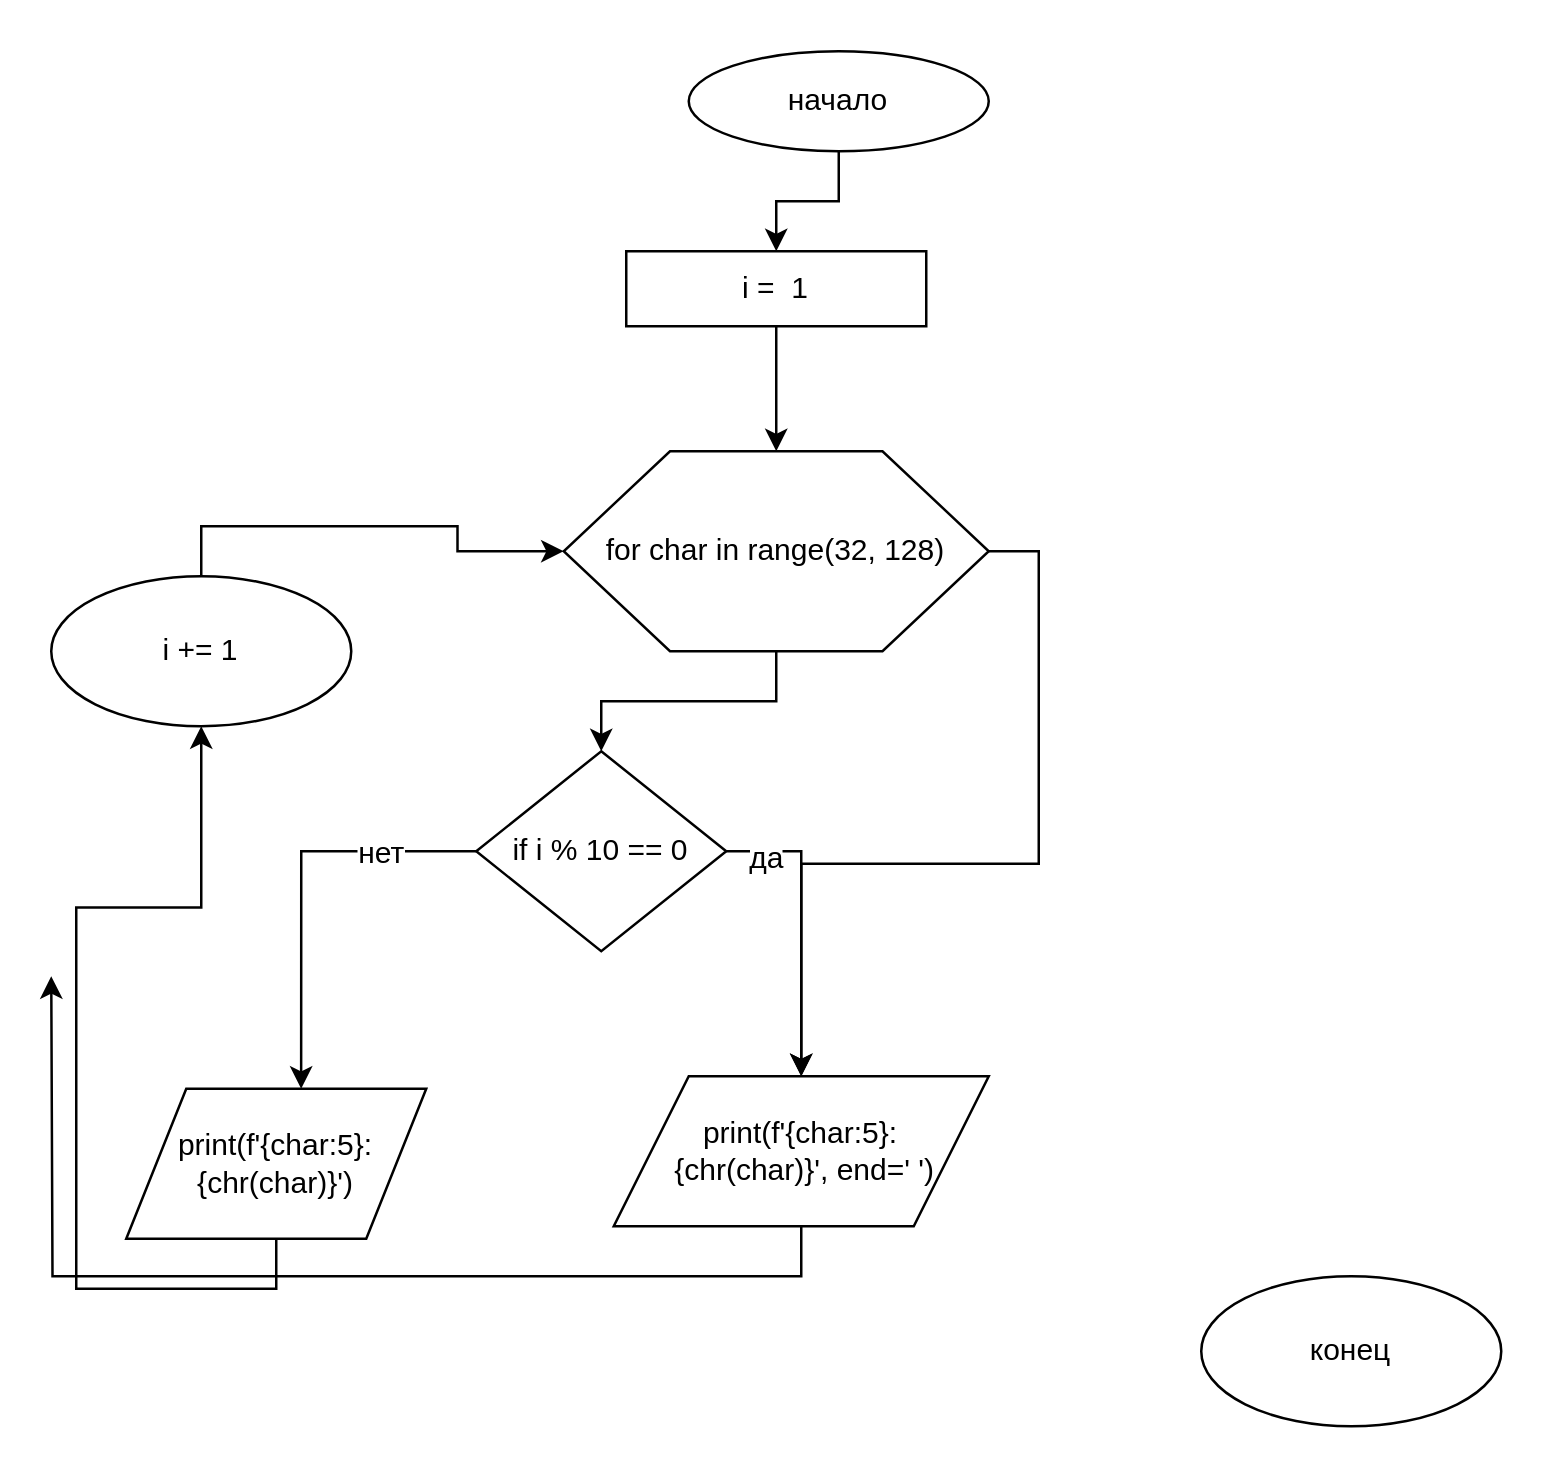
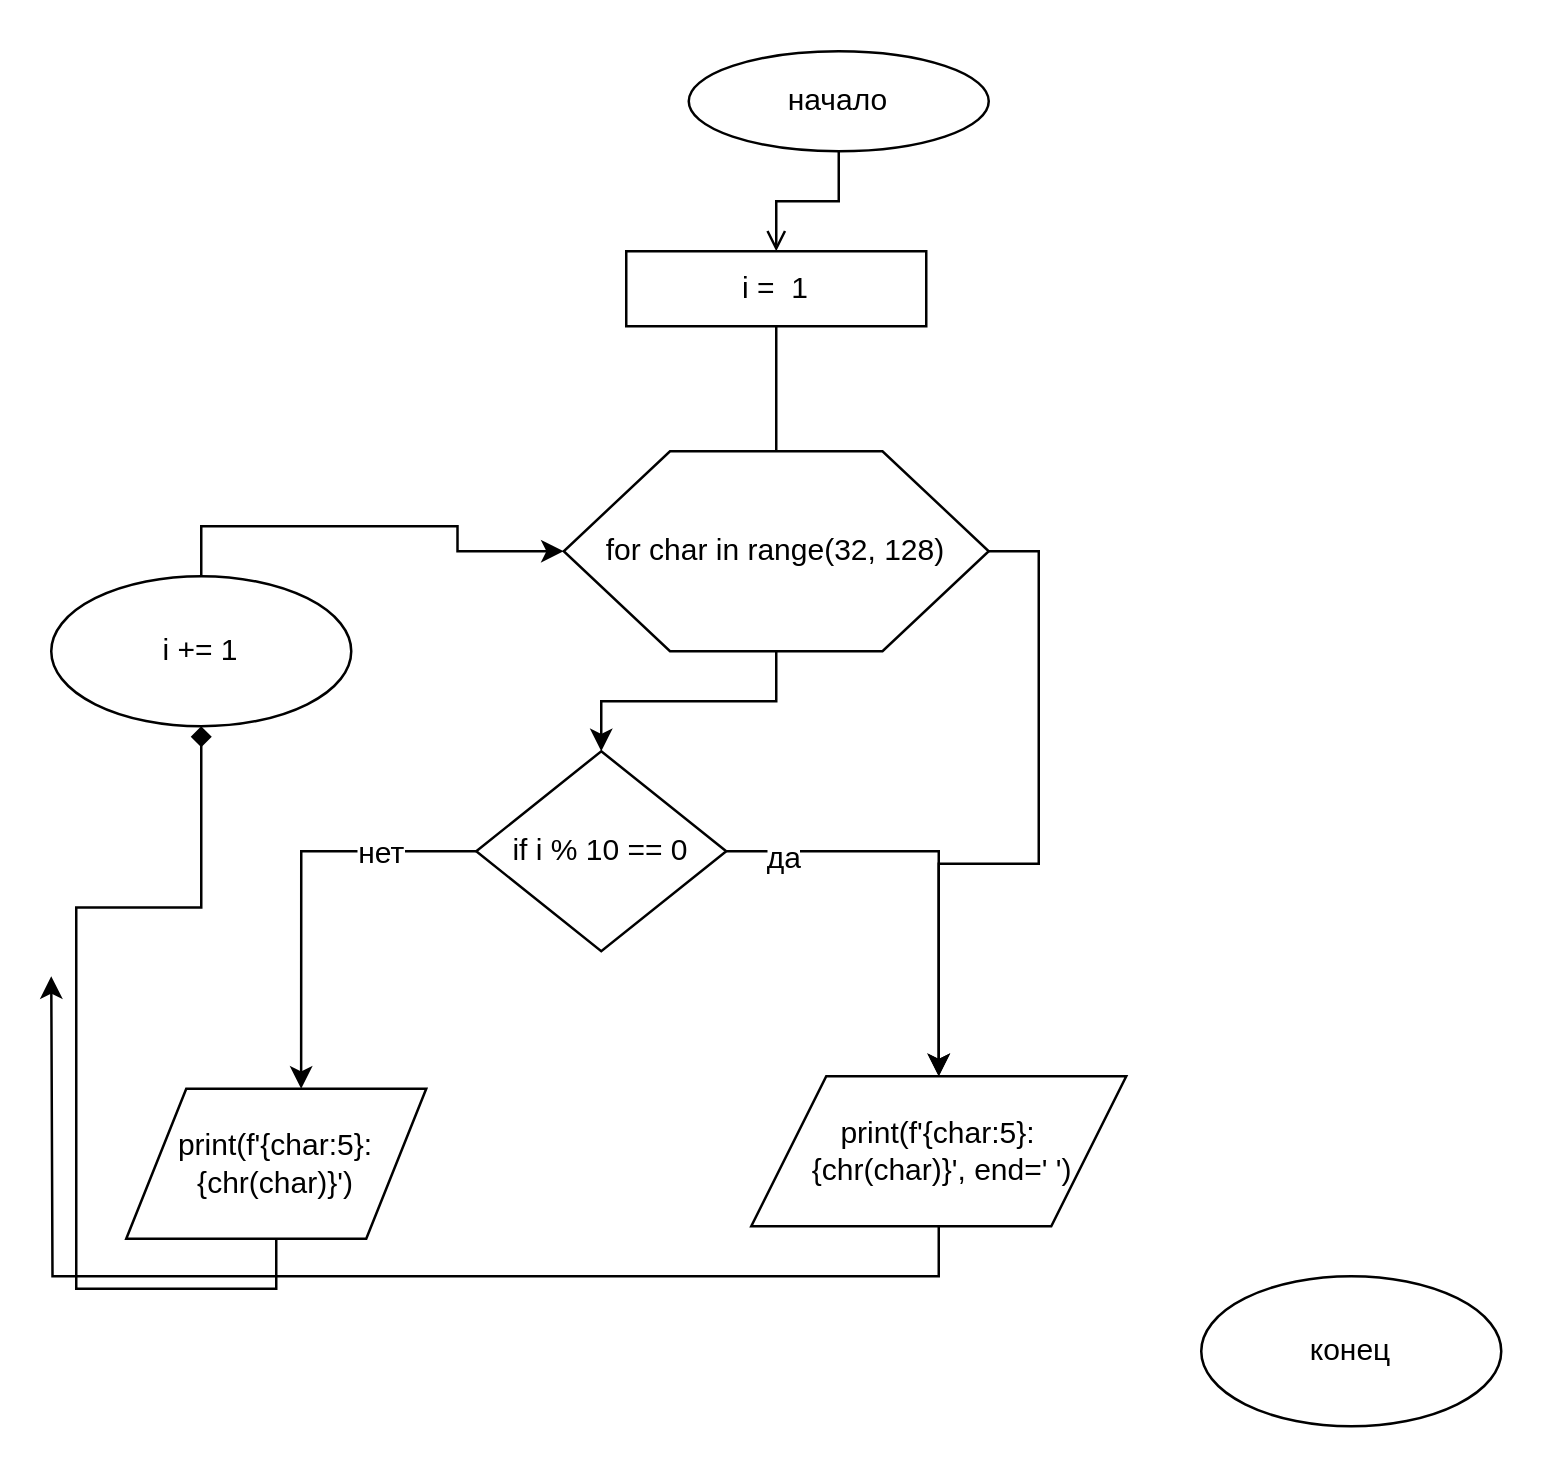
(776, 233) -> (776, 237)
(776, 433) -> (776, 440)
(201, 745) -> (201, 747)
(801, 1151) -> (939, 1151)
